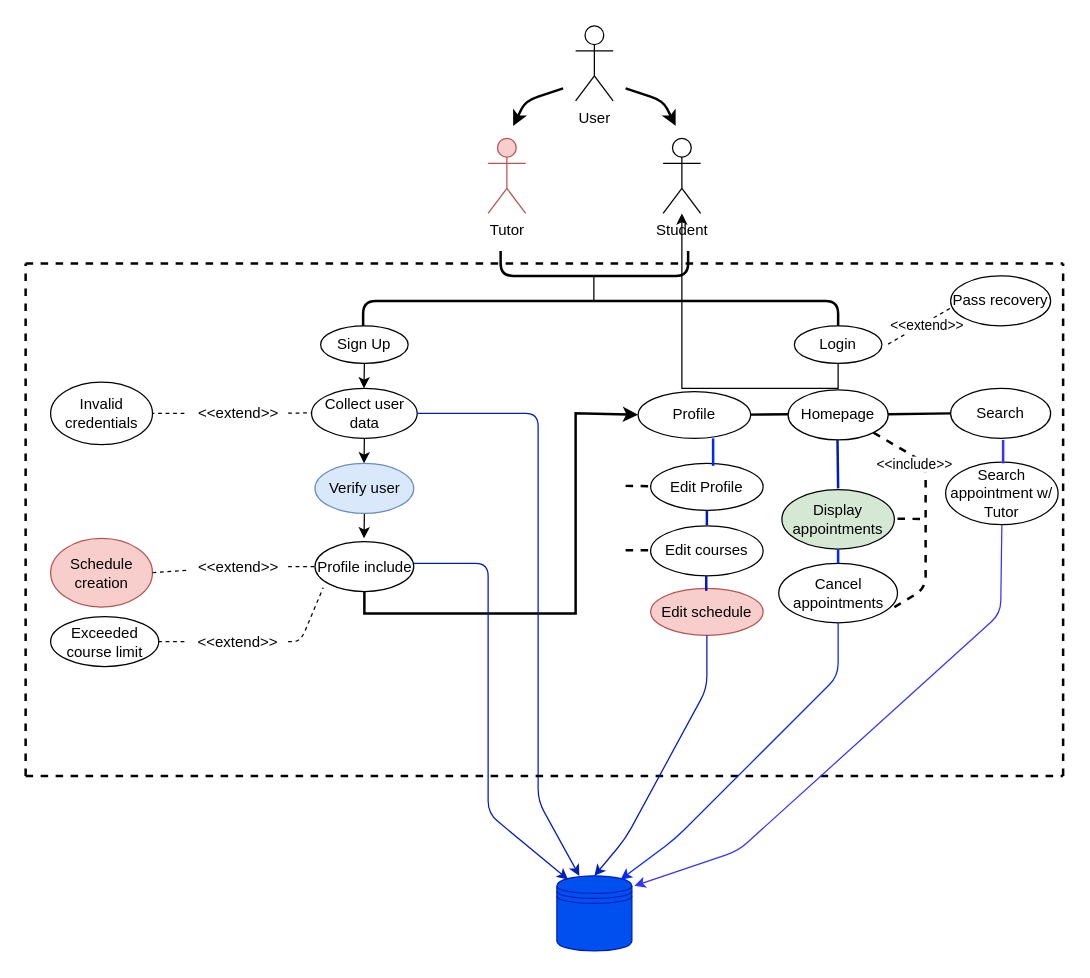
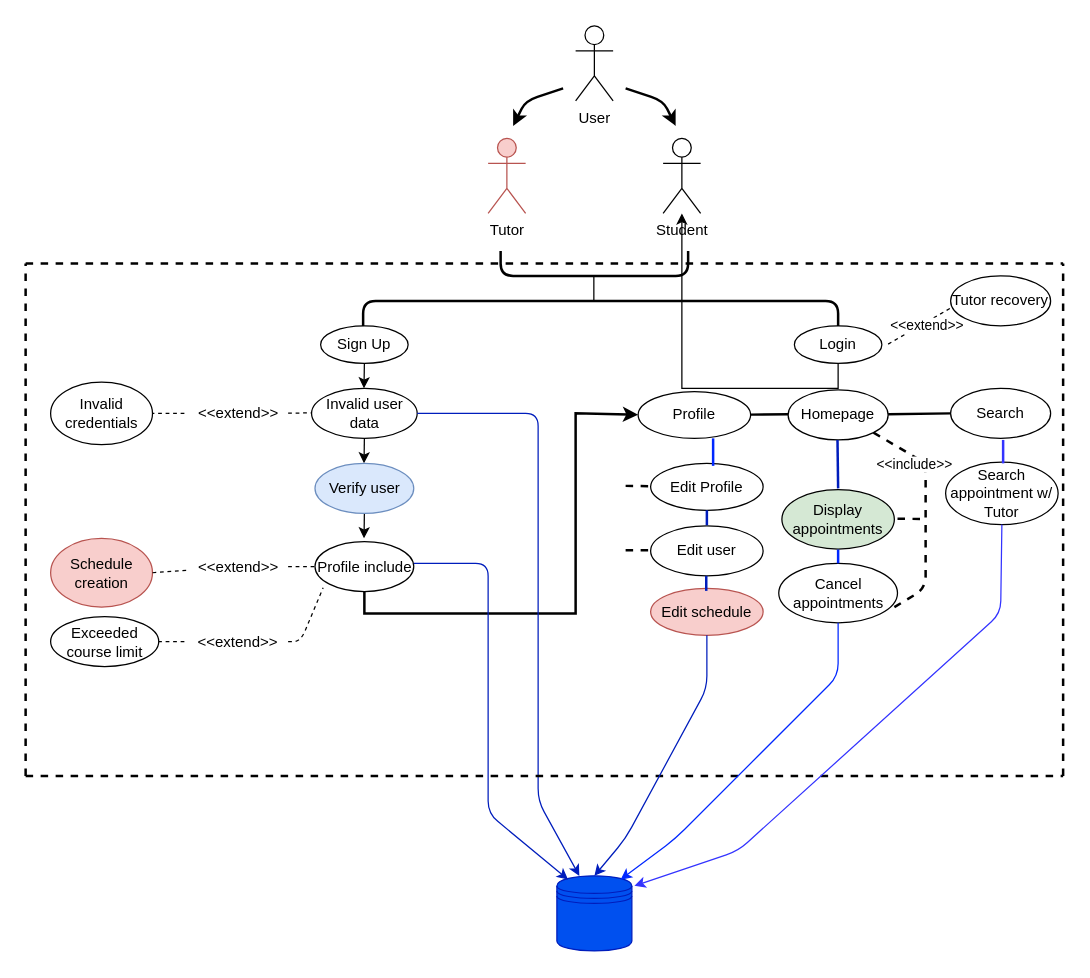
(1001, 301) -> (1001, 301)
(365, 413) -> (365, 413)
(707, 551) -> (707, 551)
